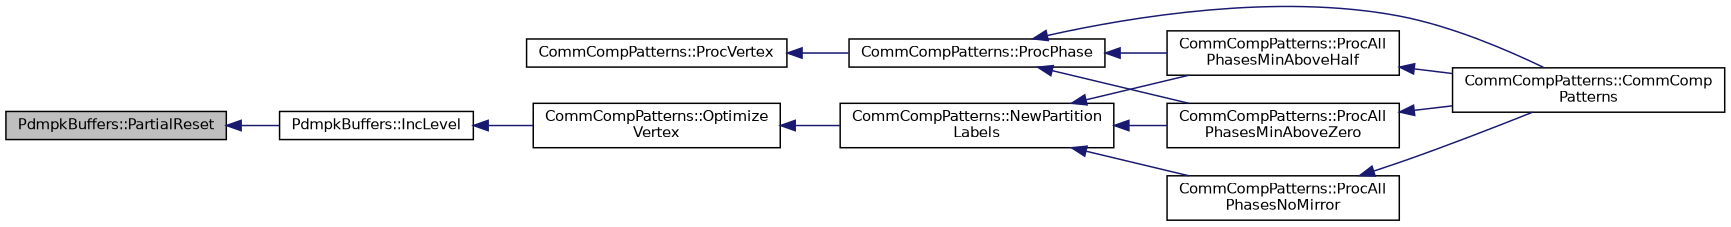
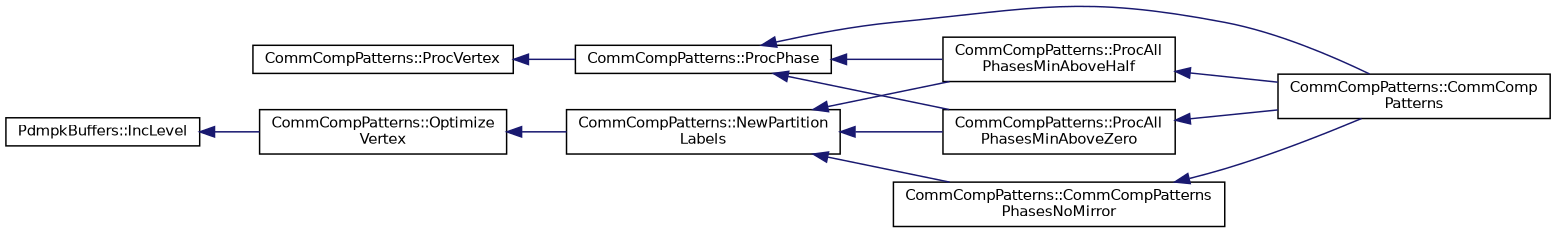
(116, 126) -> none
(1283, 198) -> (1059, 204)
